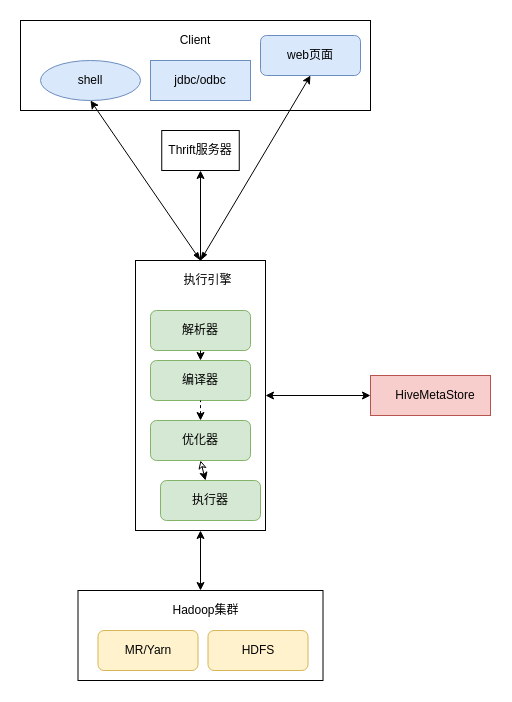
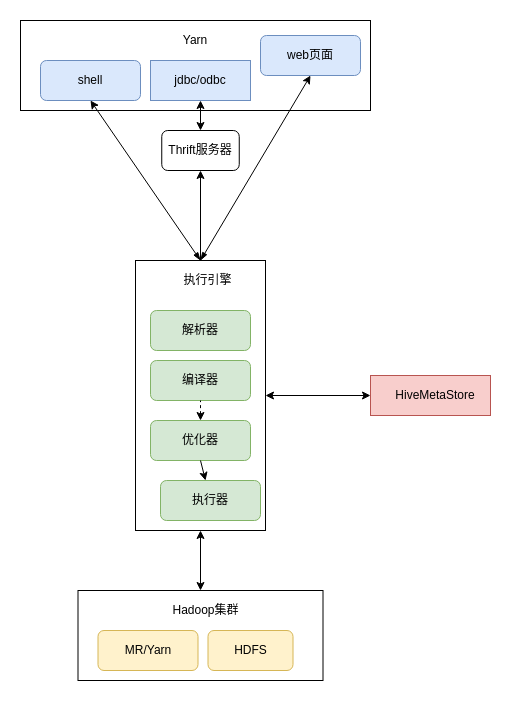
(196, 41) -> (196, 41)
(91, 81) -> (91, 81)
none -> (201, 116)
(201, 151) -> (201, 151)
(201, 353) -> none
(202, 468) -> (202, 465)
(258, 651) -> (251, 651)
